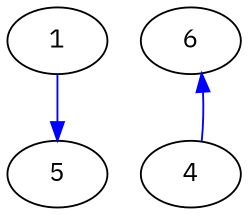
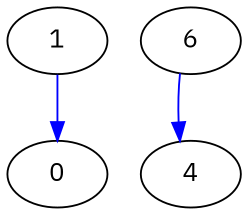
(203, 117) -> (178, 98)
(57, 174) -> (57, 174)
